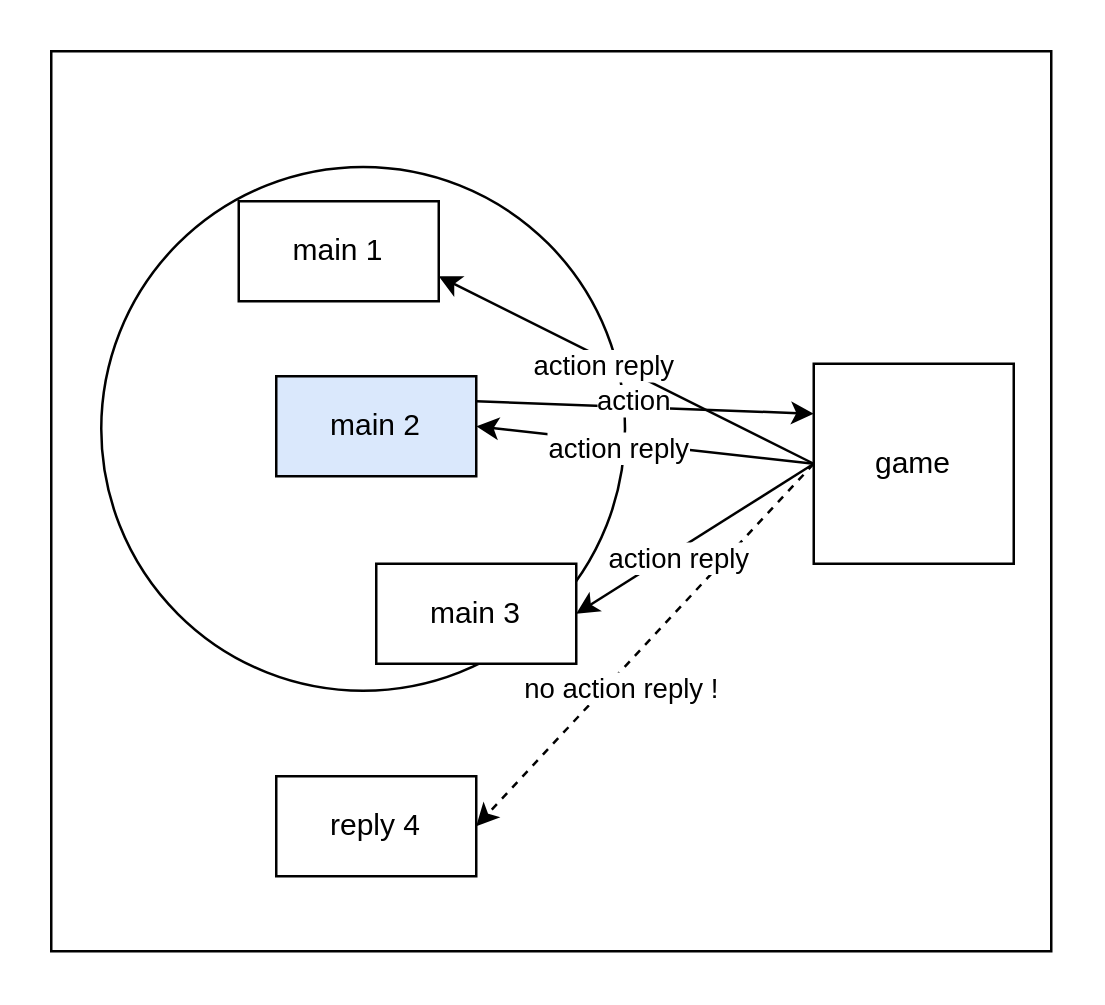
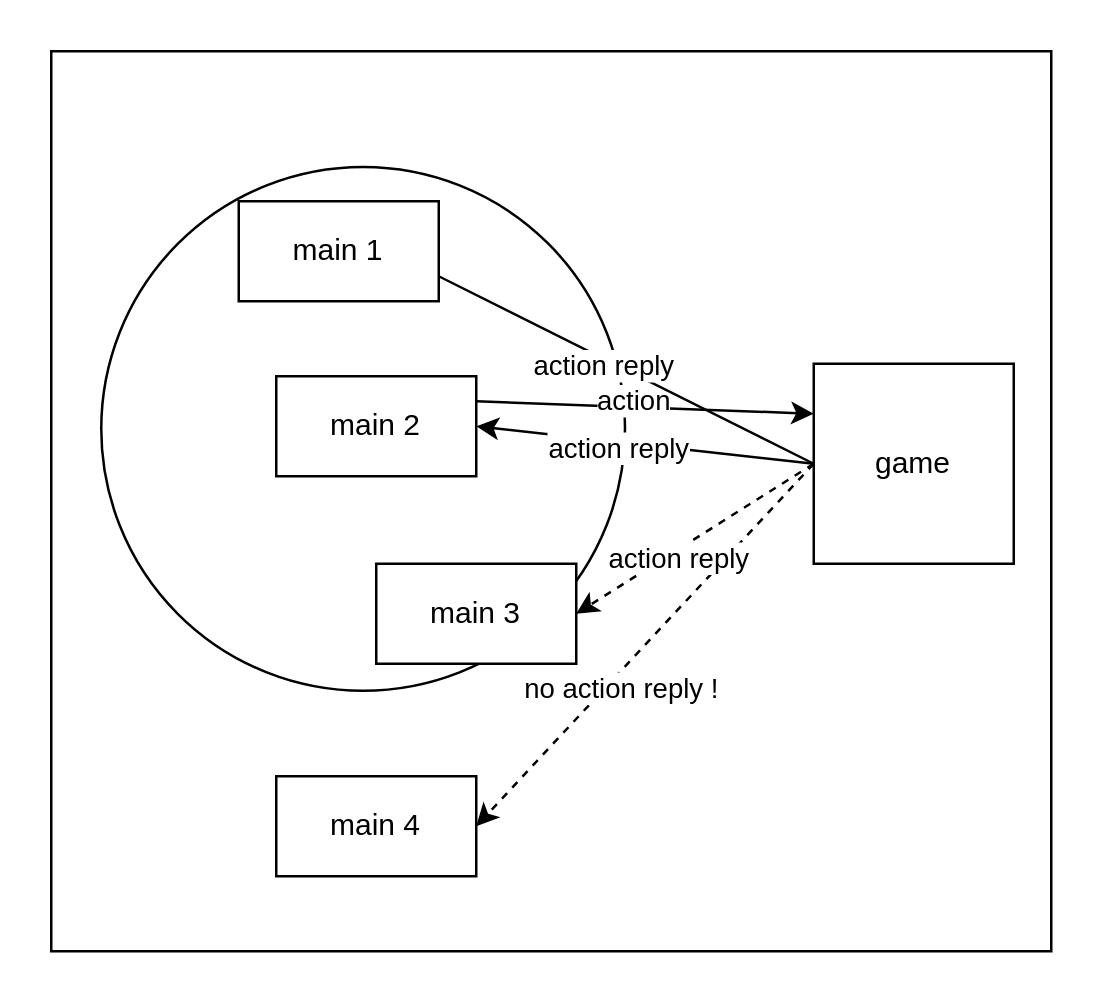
(454, 284) -> (448, 281)
(376, 426) -> (376, 426)
(742, 509) -> (742, 509)
(376, 826) -> (376, 826)
